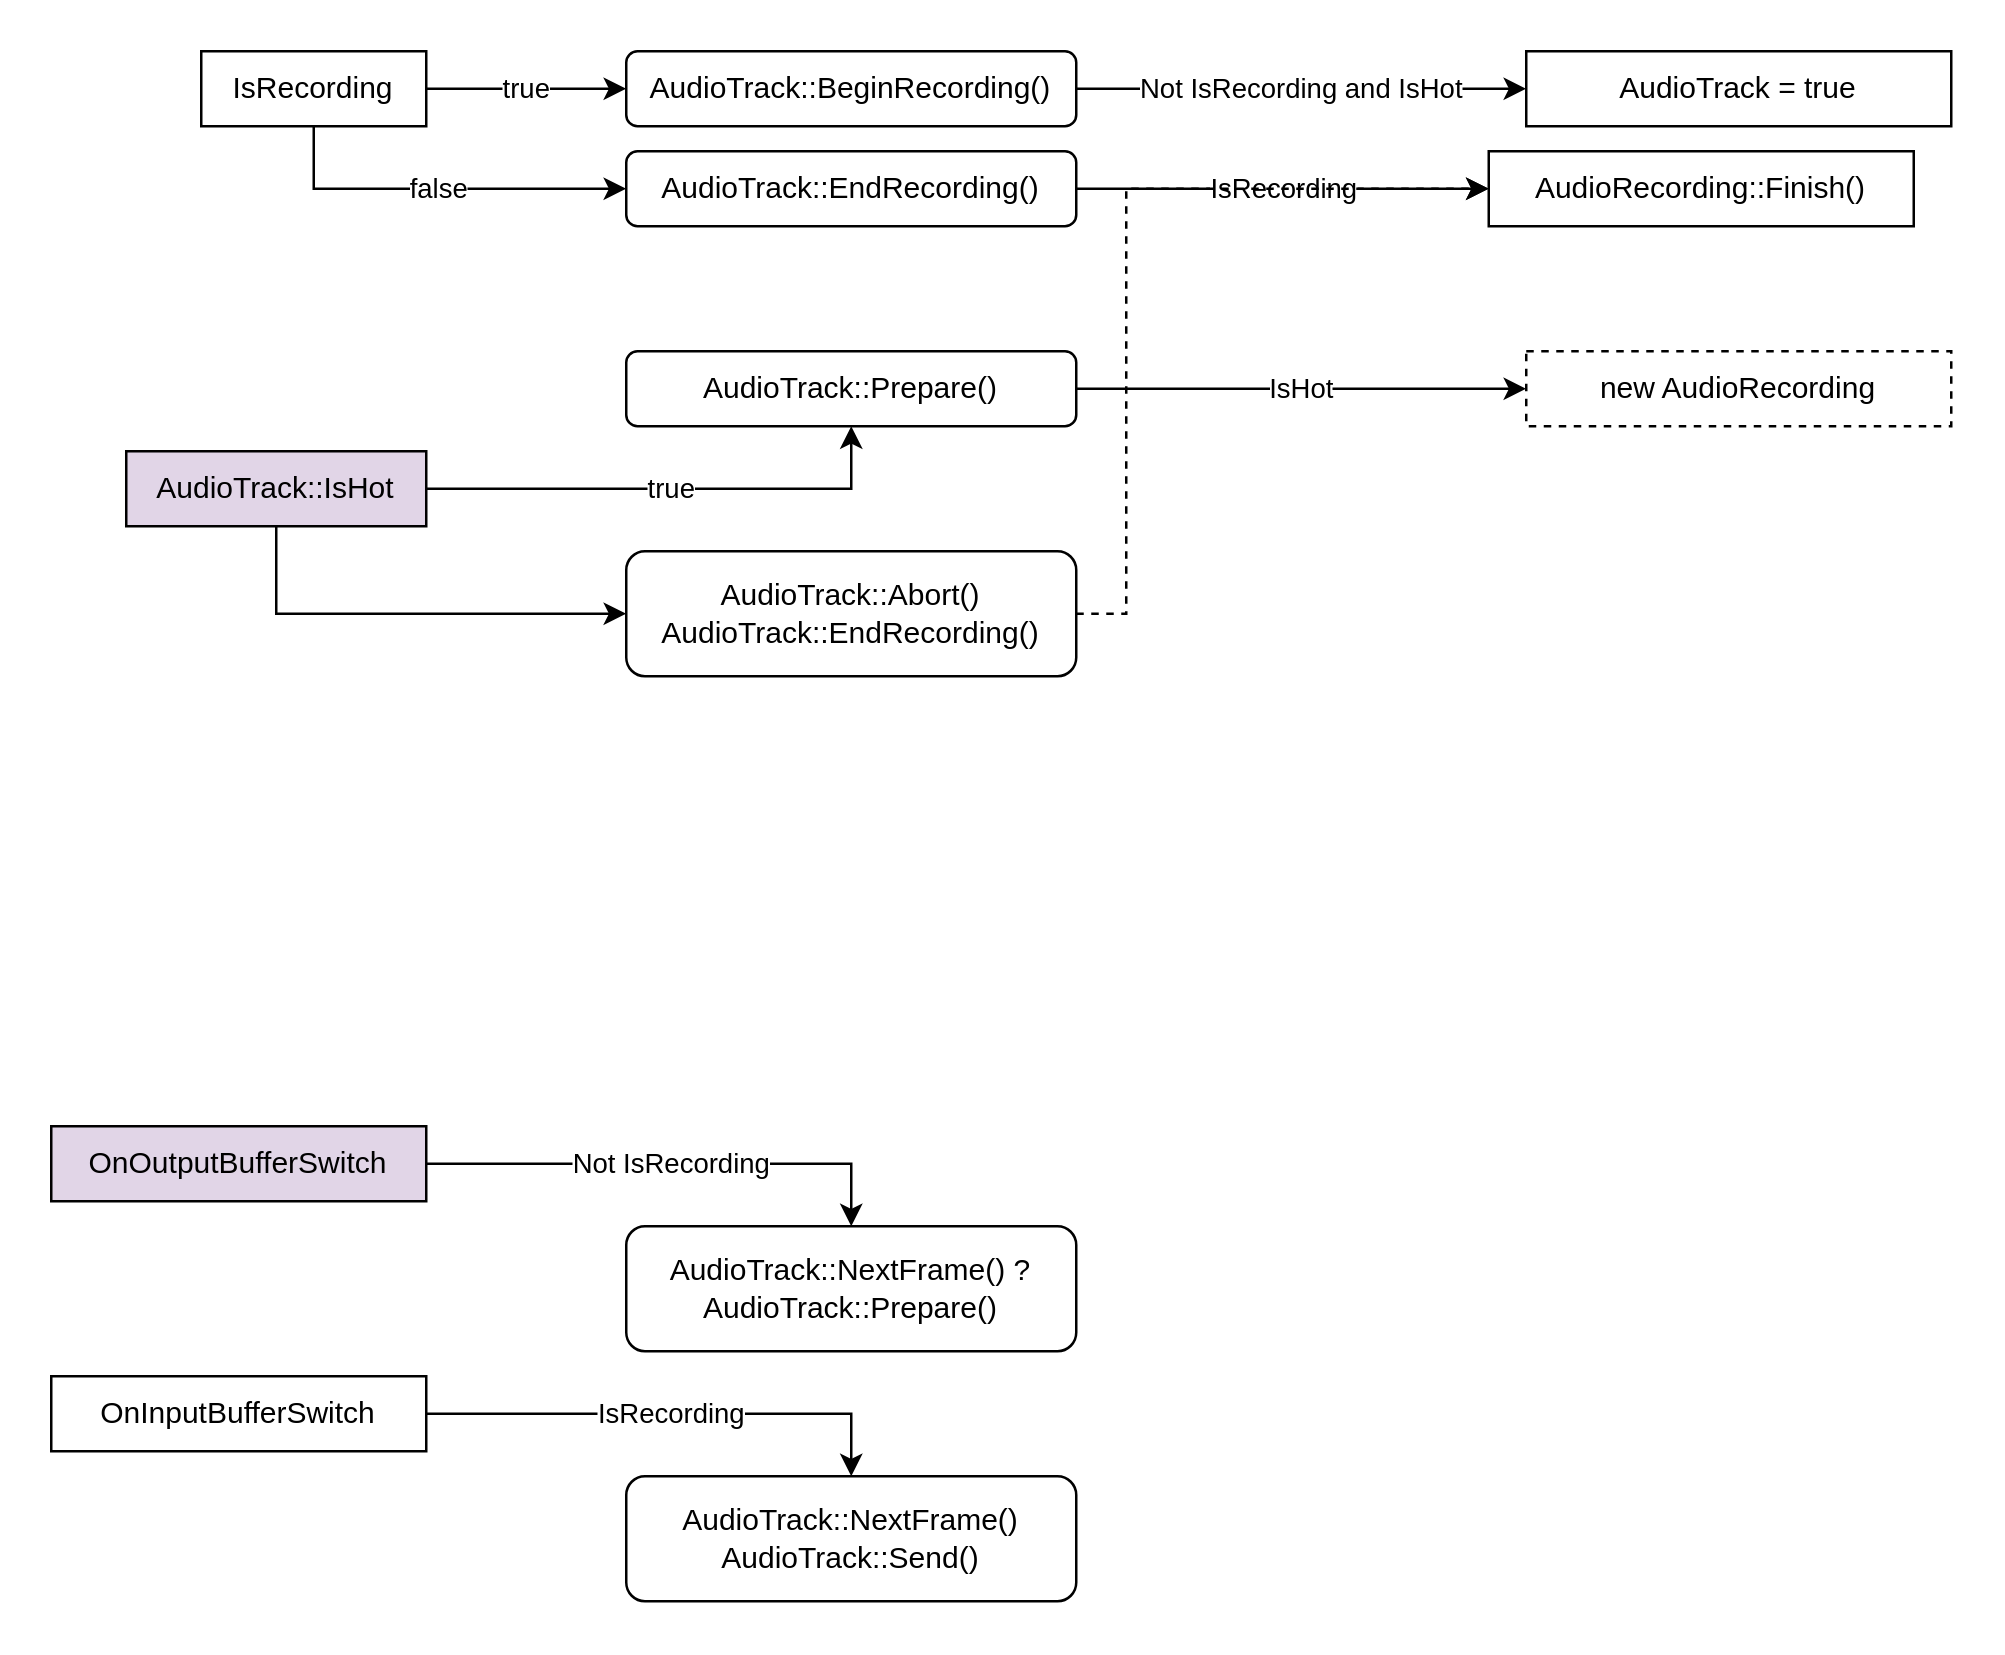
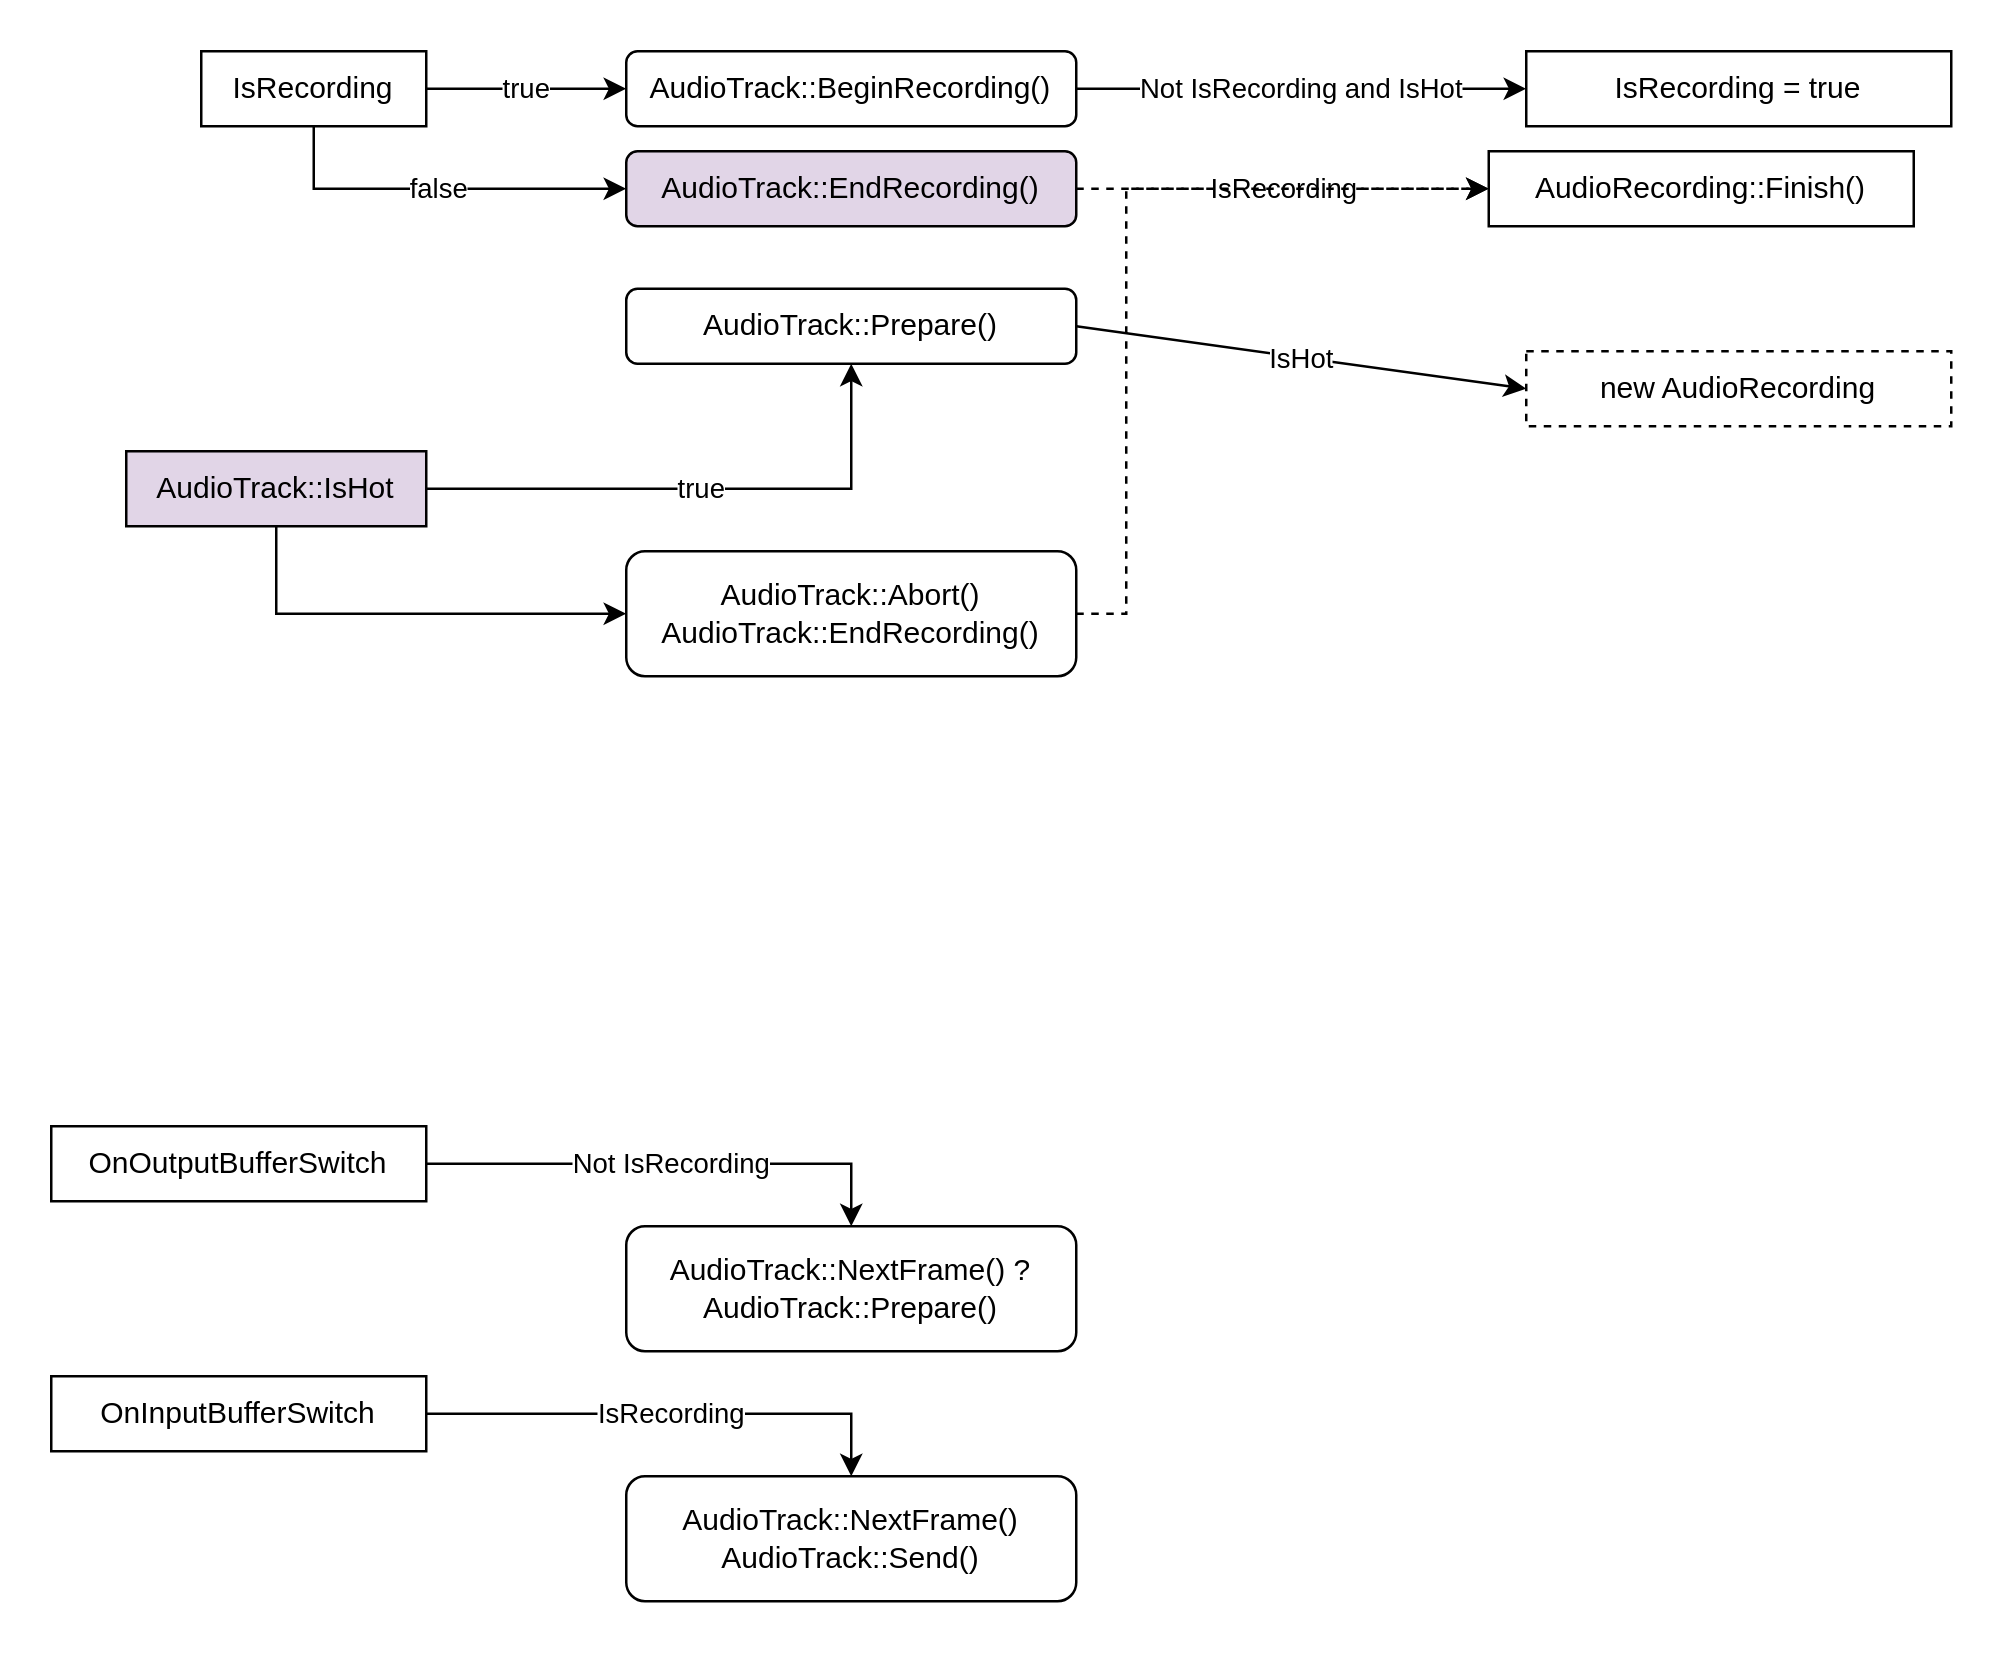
(1739, 89) -> (1739, 89)
(851, 189) -> (851, 189)
(1101, 189) -> (1101, 189)
(851, 389) -> (851, 326)
(239, 1164) -> (239, 1164)
